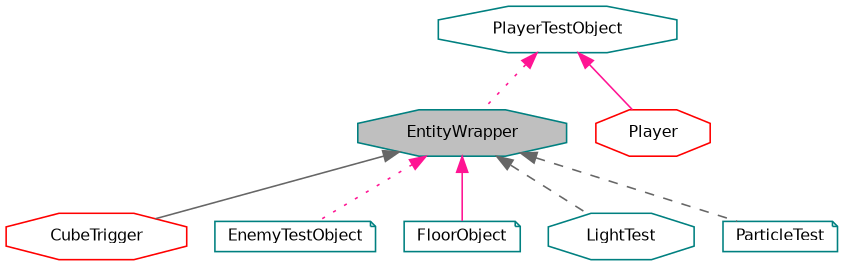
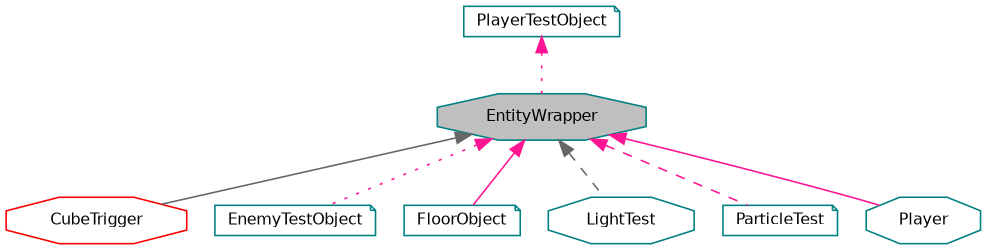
(558, 29) -> (542, 21)
(611, 87) -> (753, 171)
(653, 133) -> (923, 220)
(636, 190) -> (677, 175)
